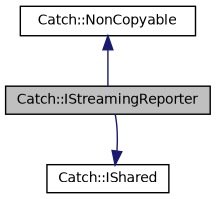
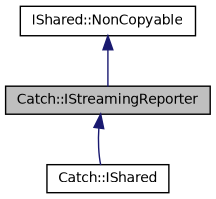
(108, 21) -> (108, 21)
(117, 133) -> (99, 147)
